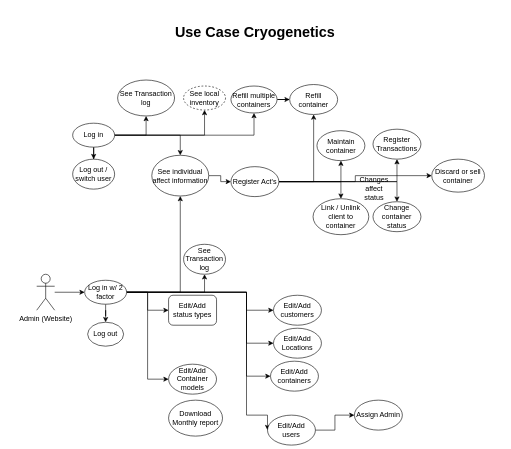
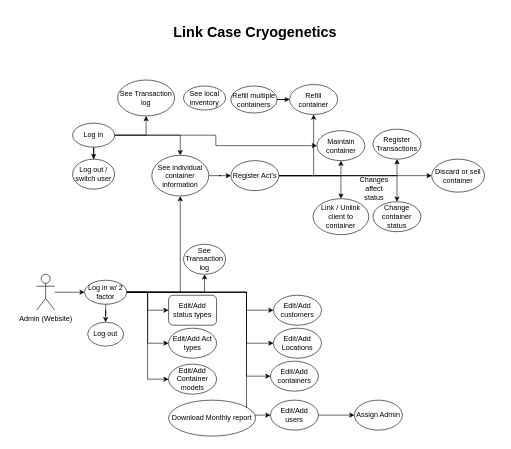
(255, 32) -> (255, 32)
(204, 98) -> (204, 98)
(254, 118) -> none
(204, 124) -> (259, 146)
(180, 176) -> (180, 176)
(255, 182) -> (255, 176)
none -> (163, 344)
none -> (192, 344)
(195, 419) -> (212, 419)
(291, 431) -> (294, 416)
